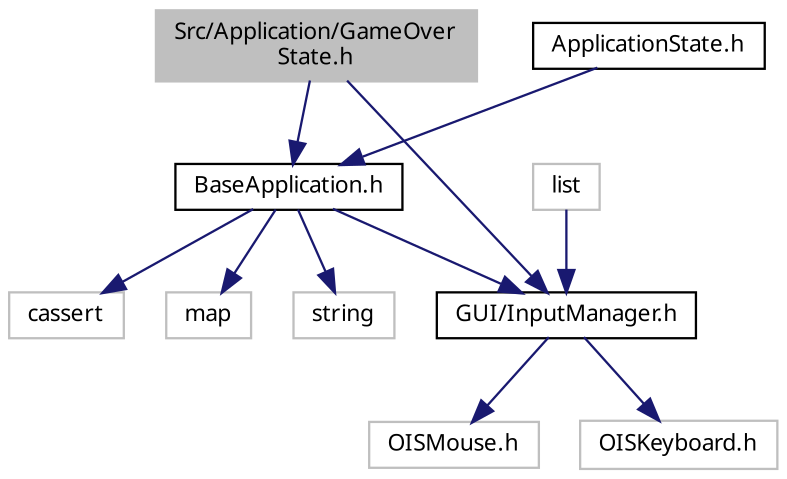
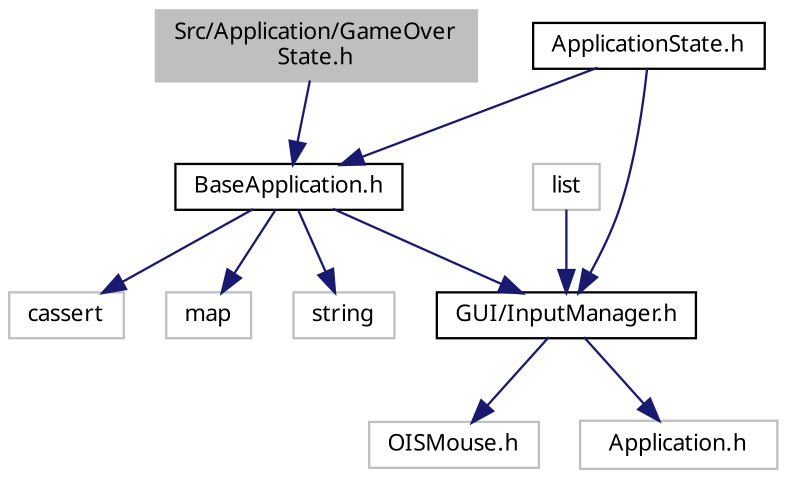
(439, 178) -> (629, 174)
(679, 445) -> (679, 445)
